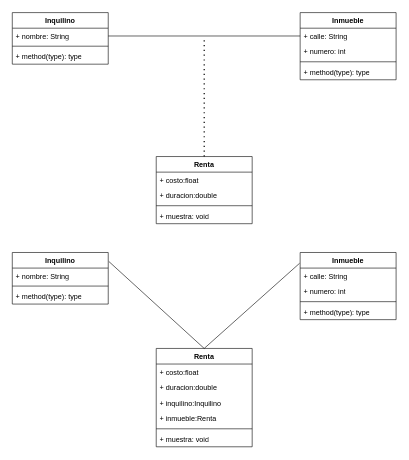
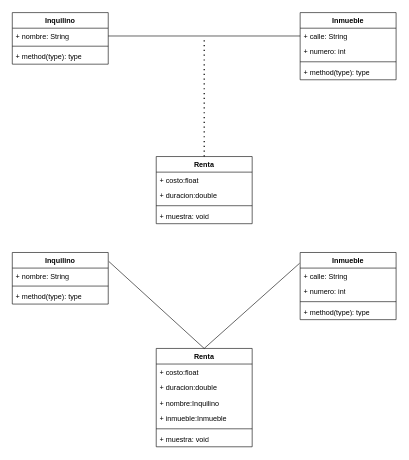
(194, 404) -> (192, 404)
(188, 419) -> (194, 419)
